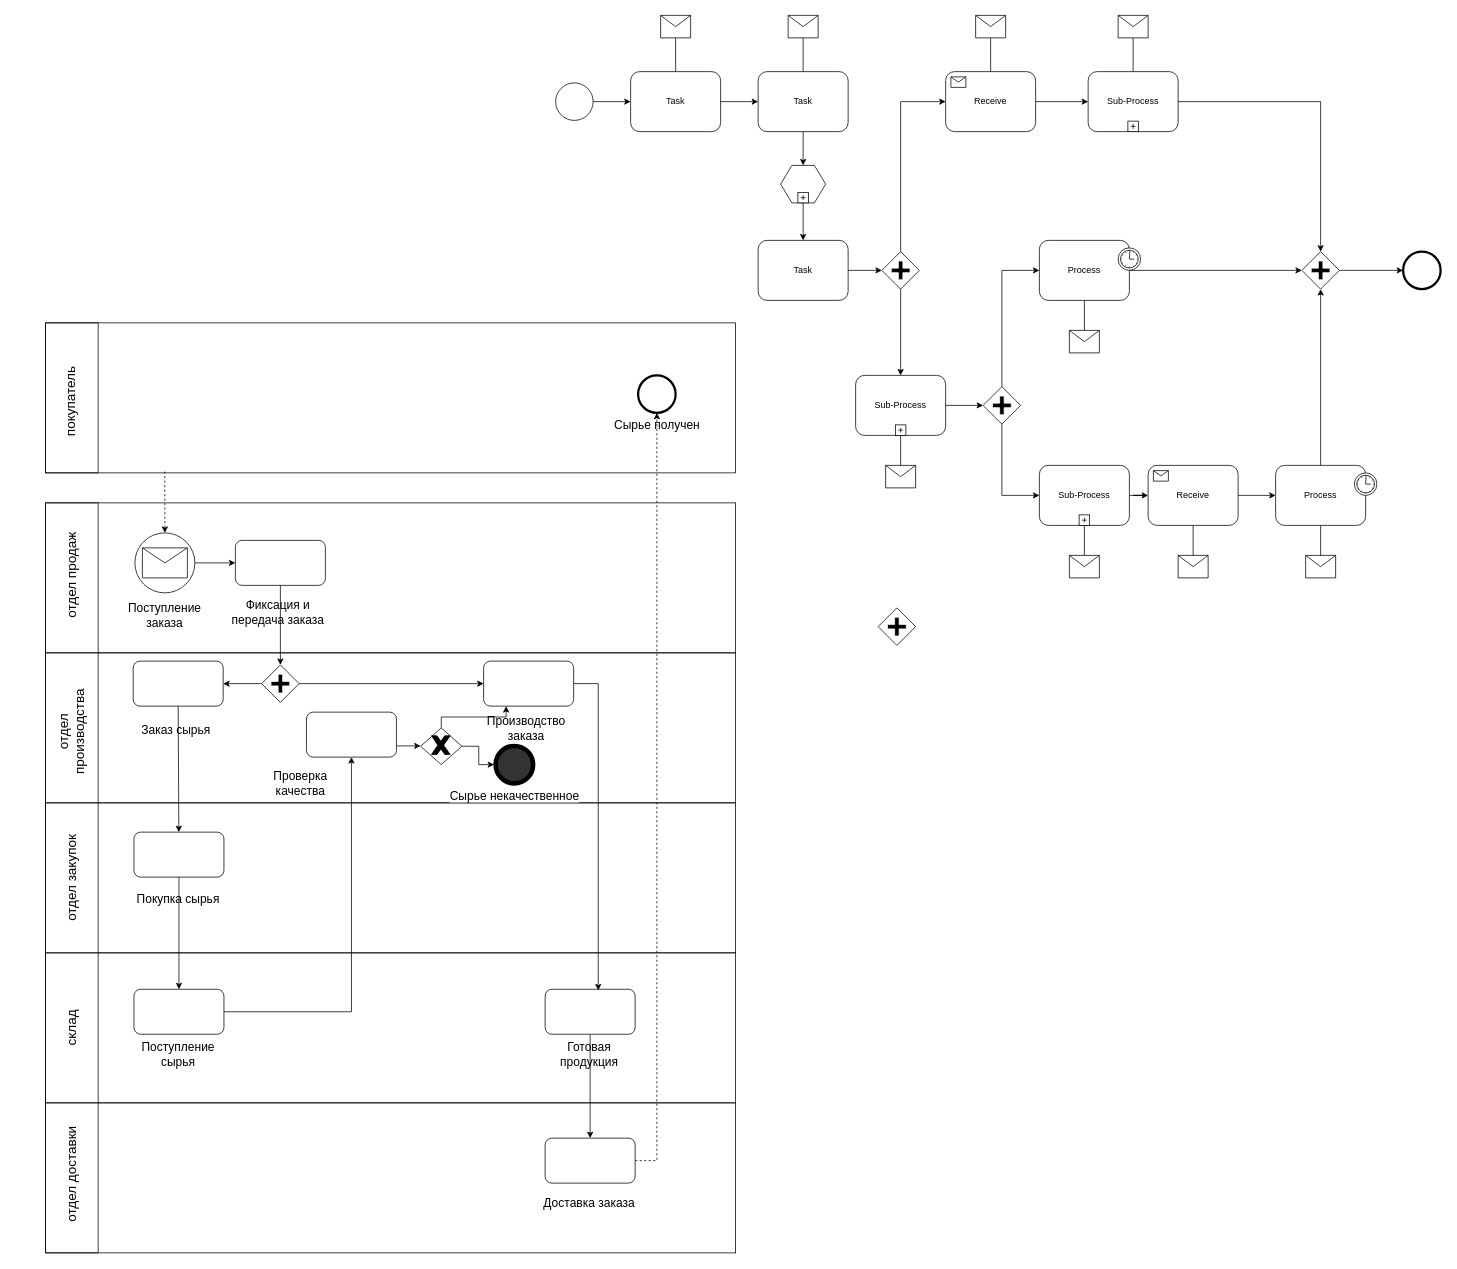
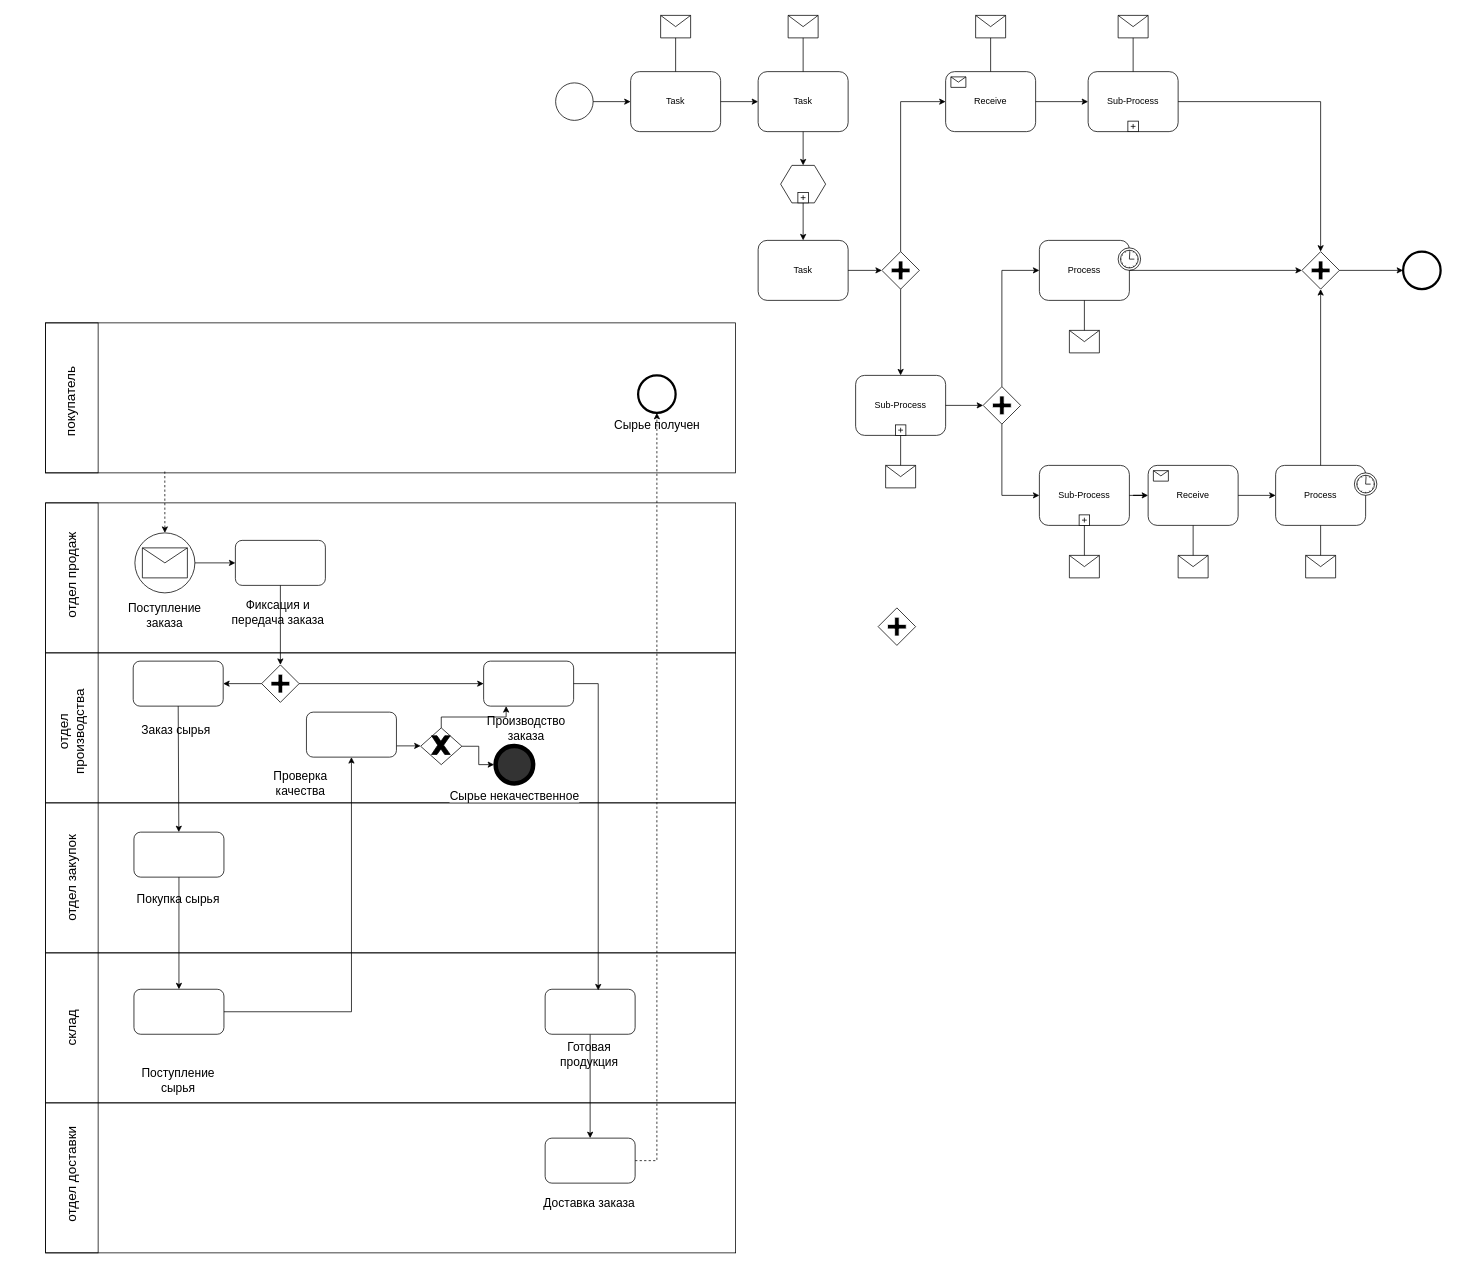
(178, 1054) -> (178, 1080)
